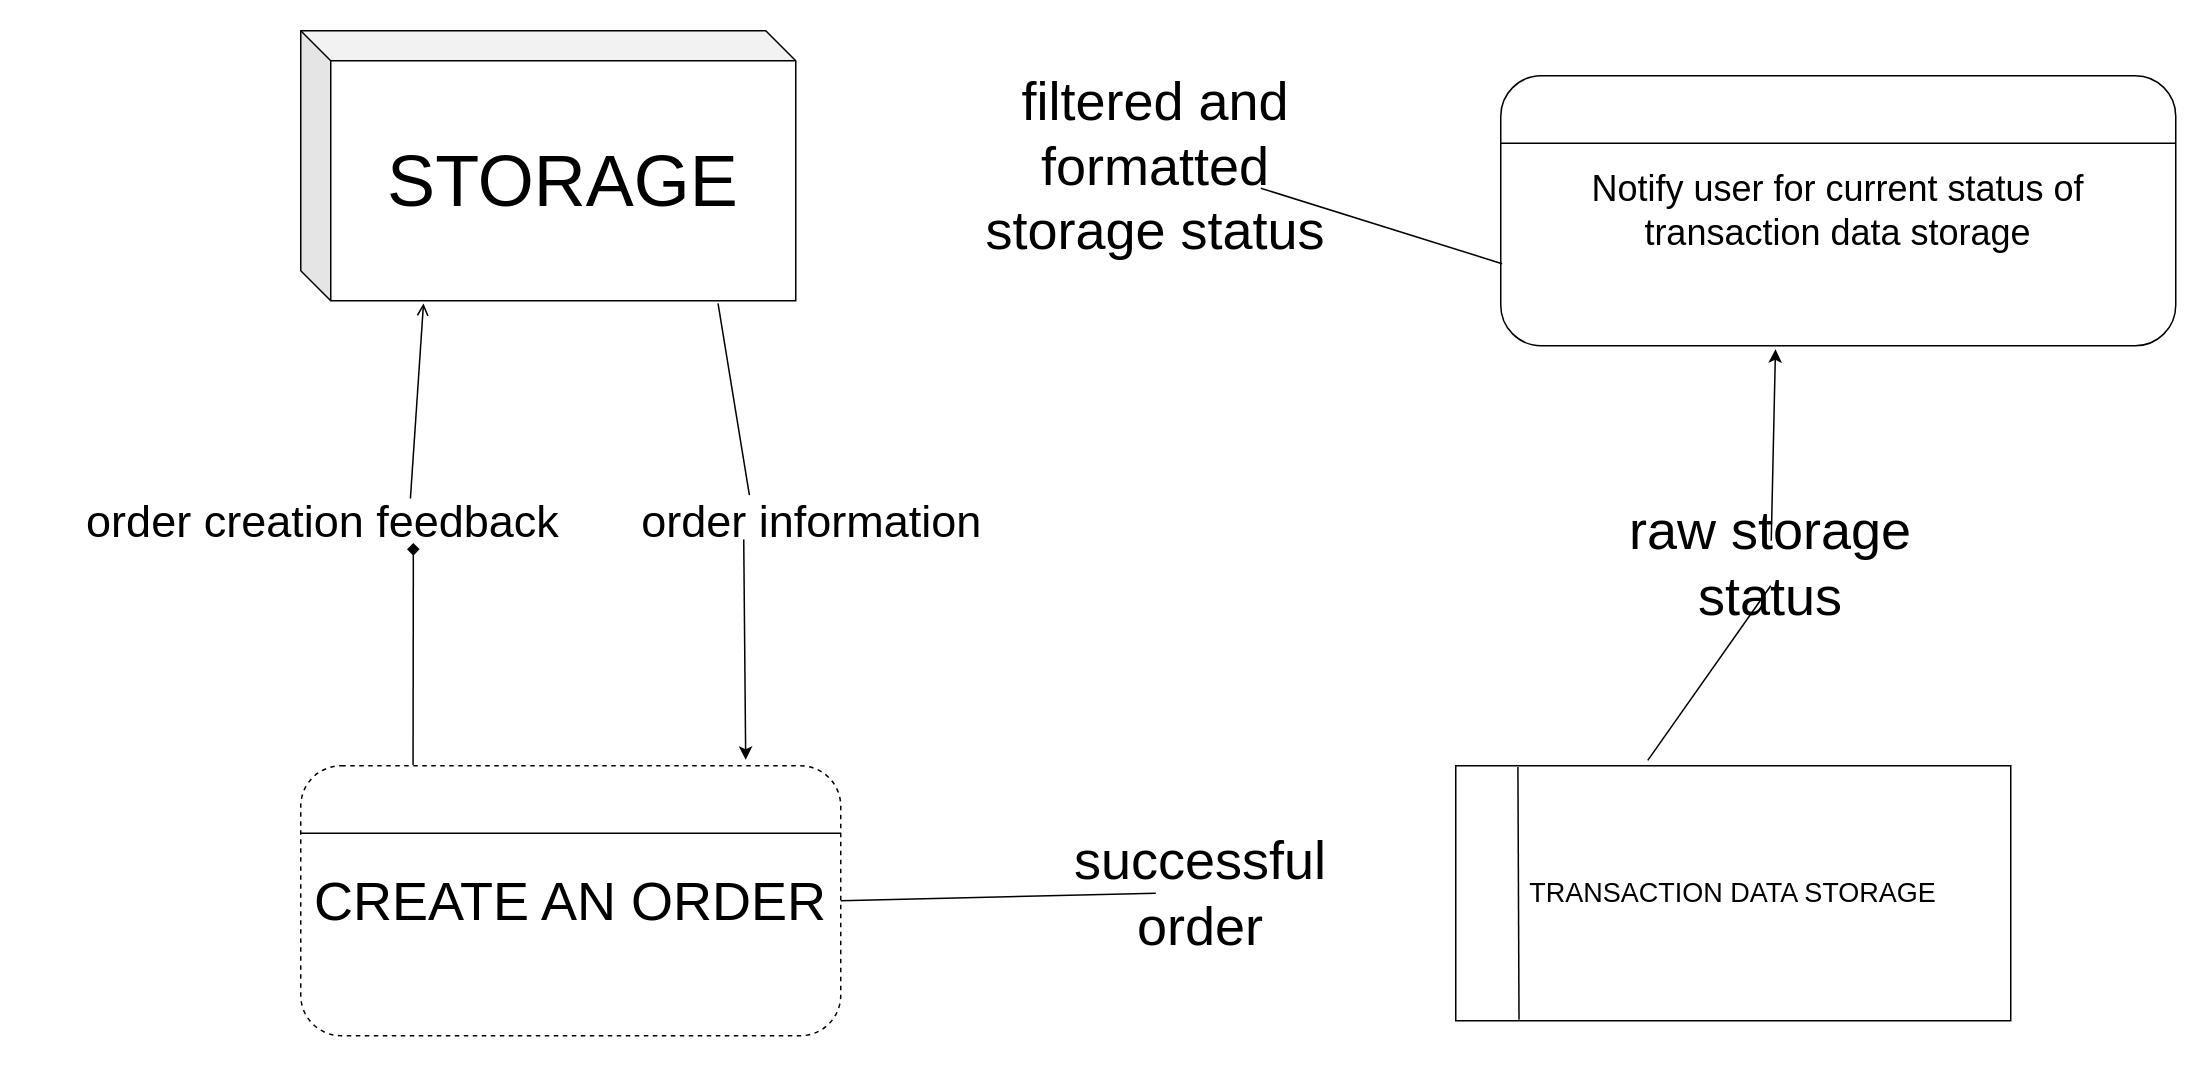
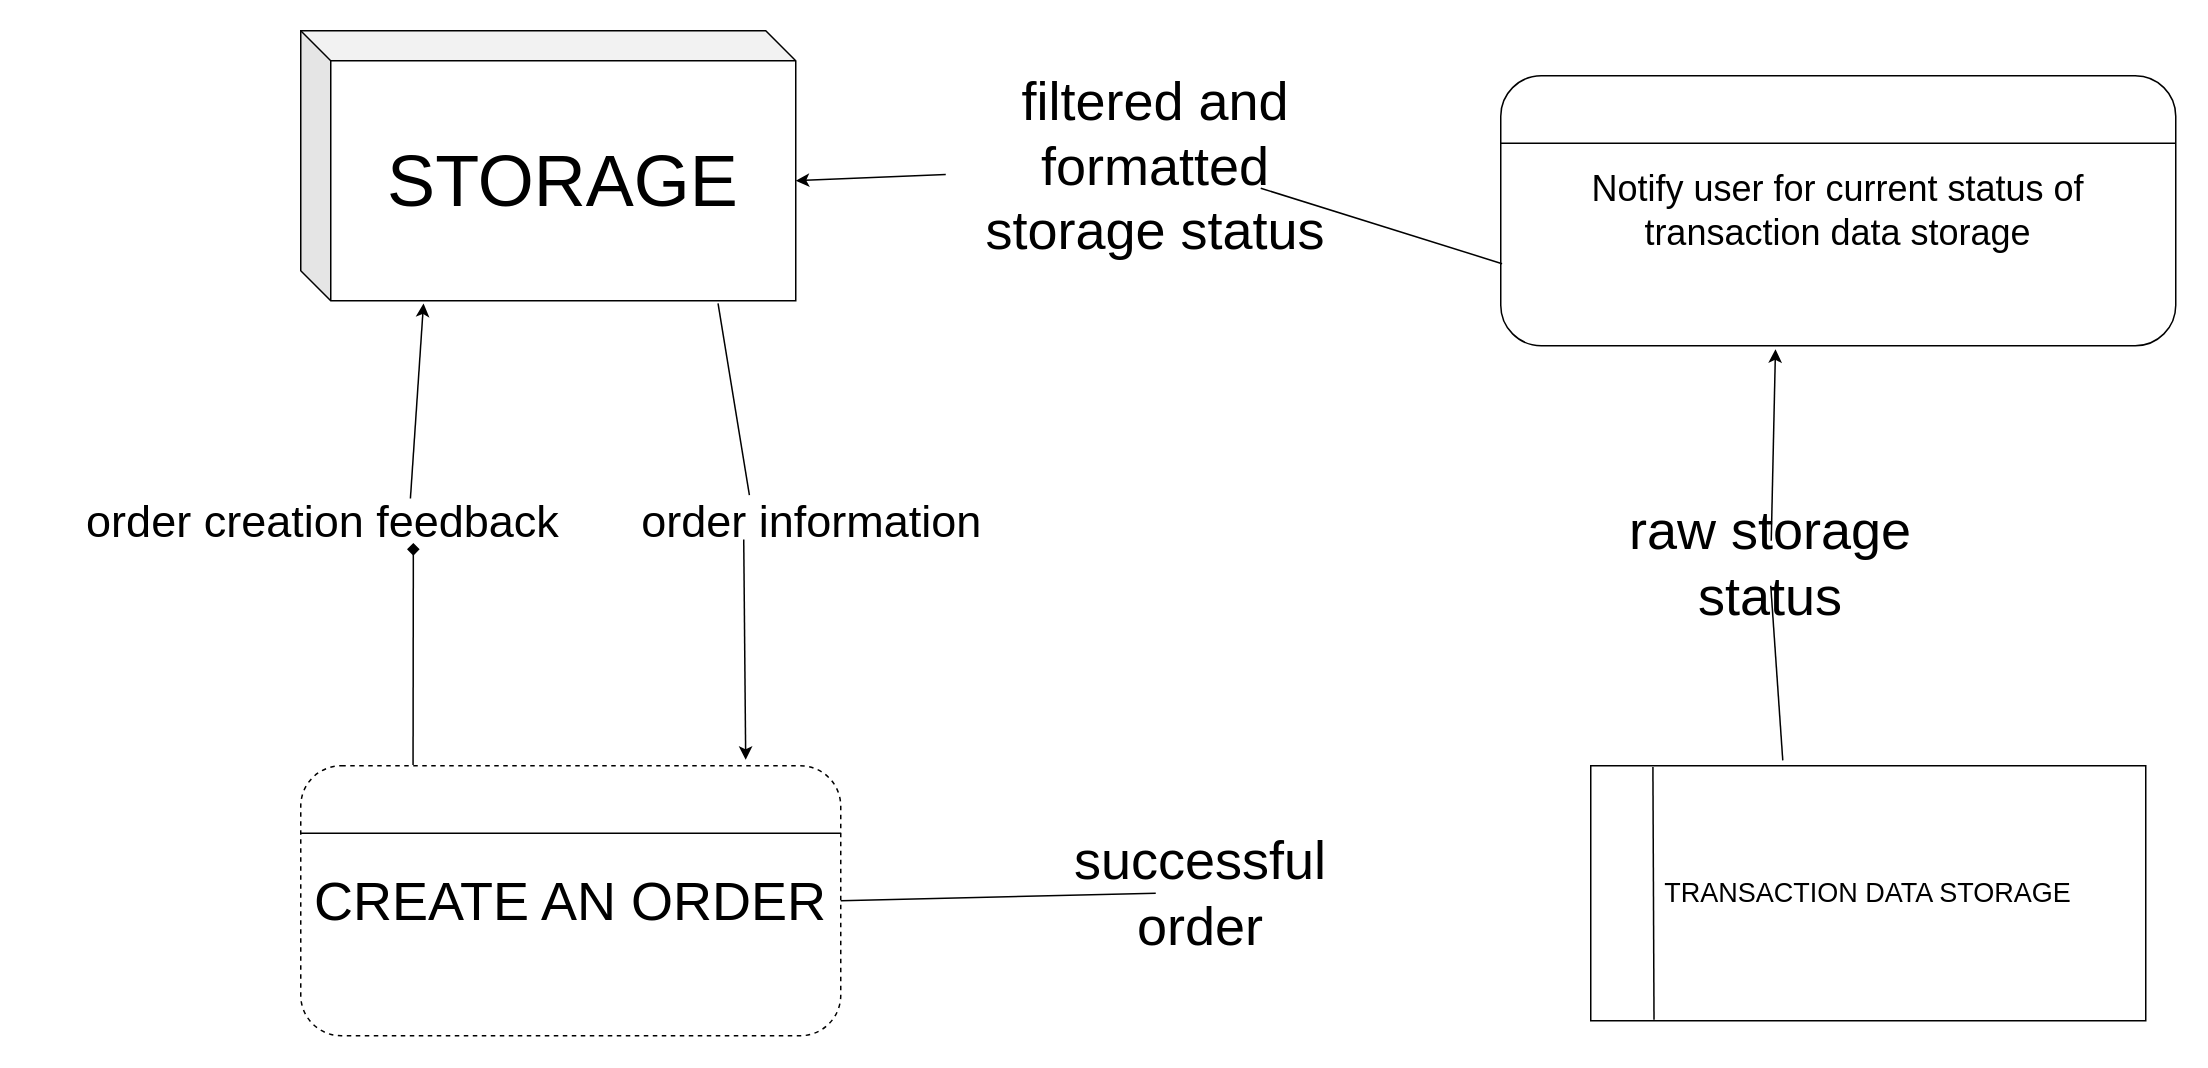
none -> (876, 177)
(423, 312) -> (423, 315)
(1733, 893) -> (1868, 893)
